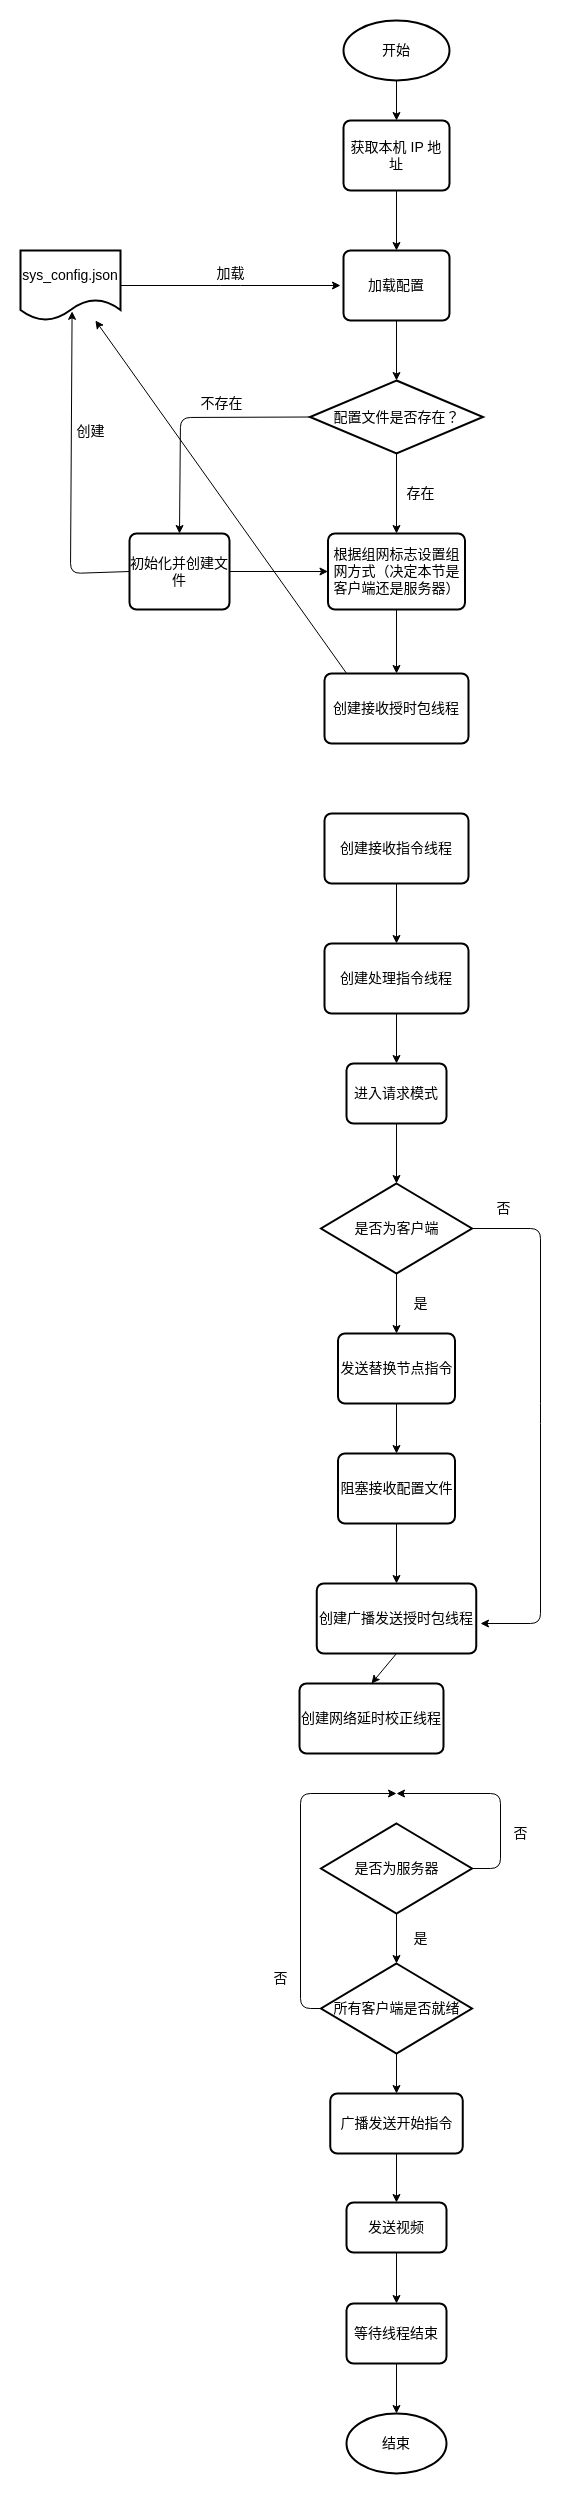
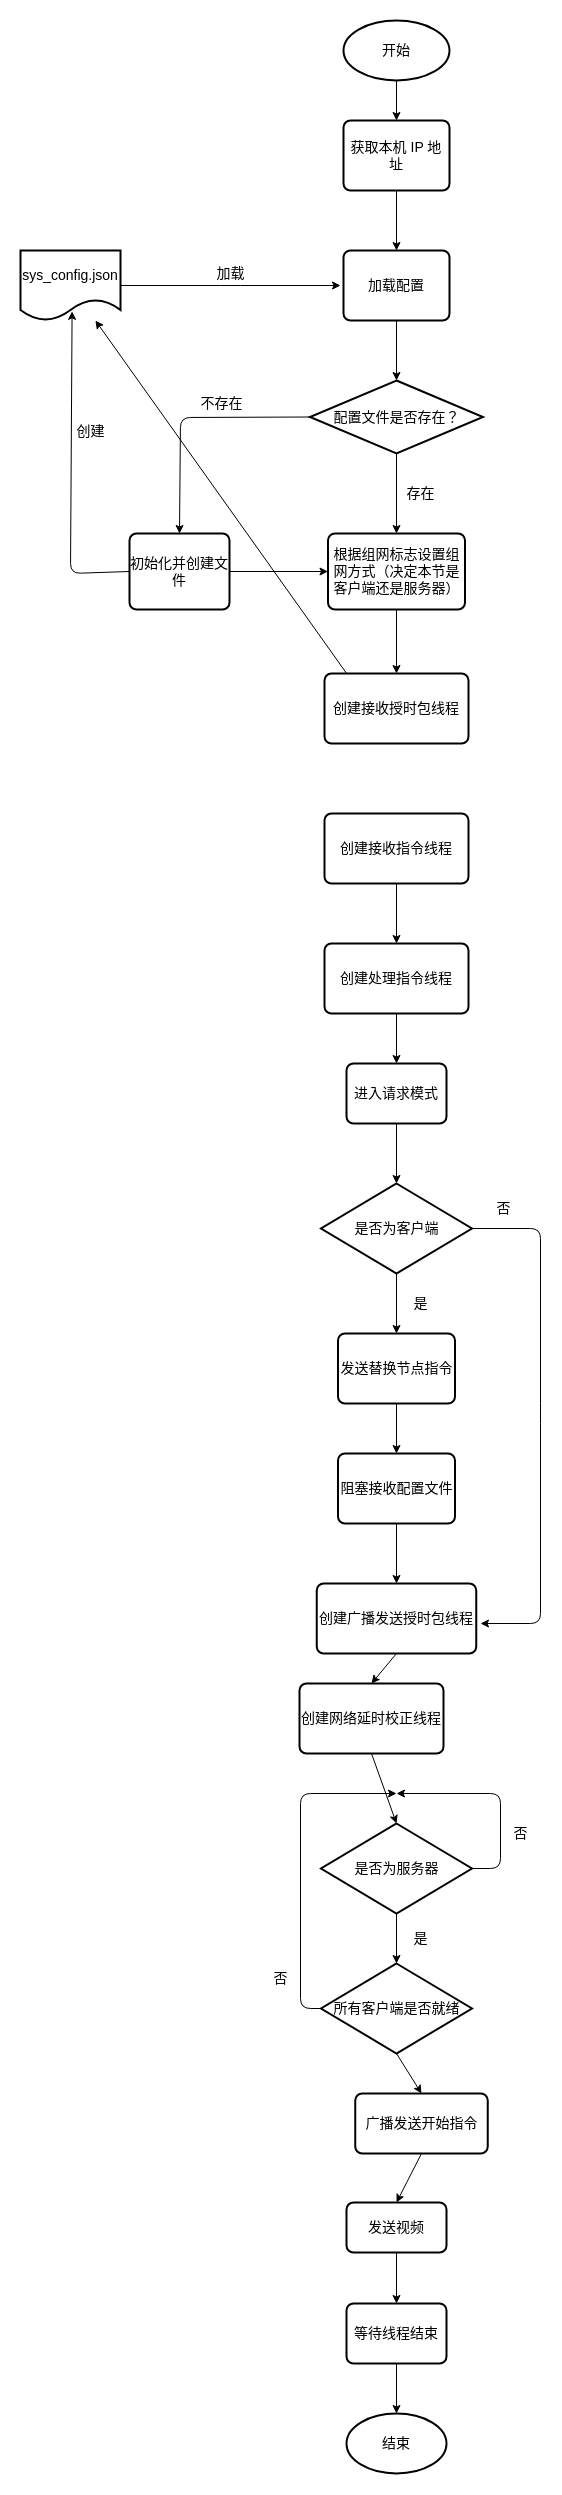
none -> (383, 1785)
(397, 2124) -> (422, 2124)
